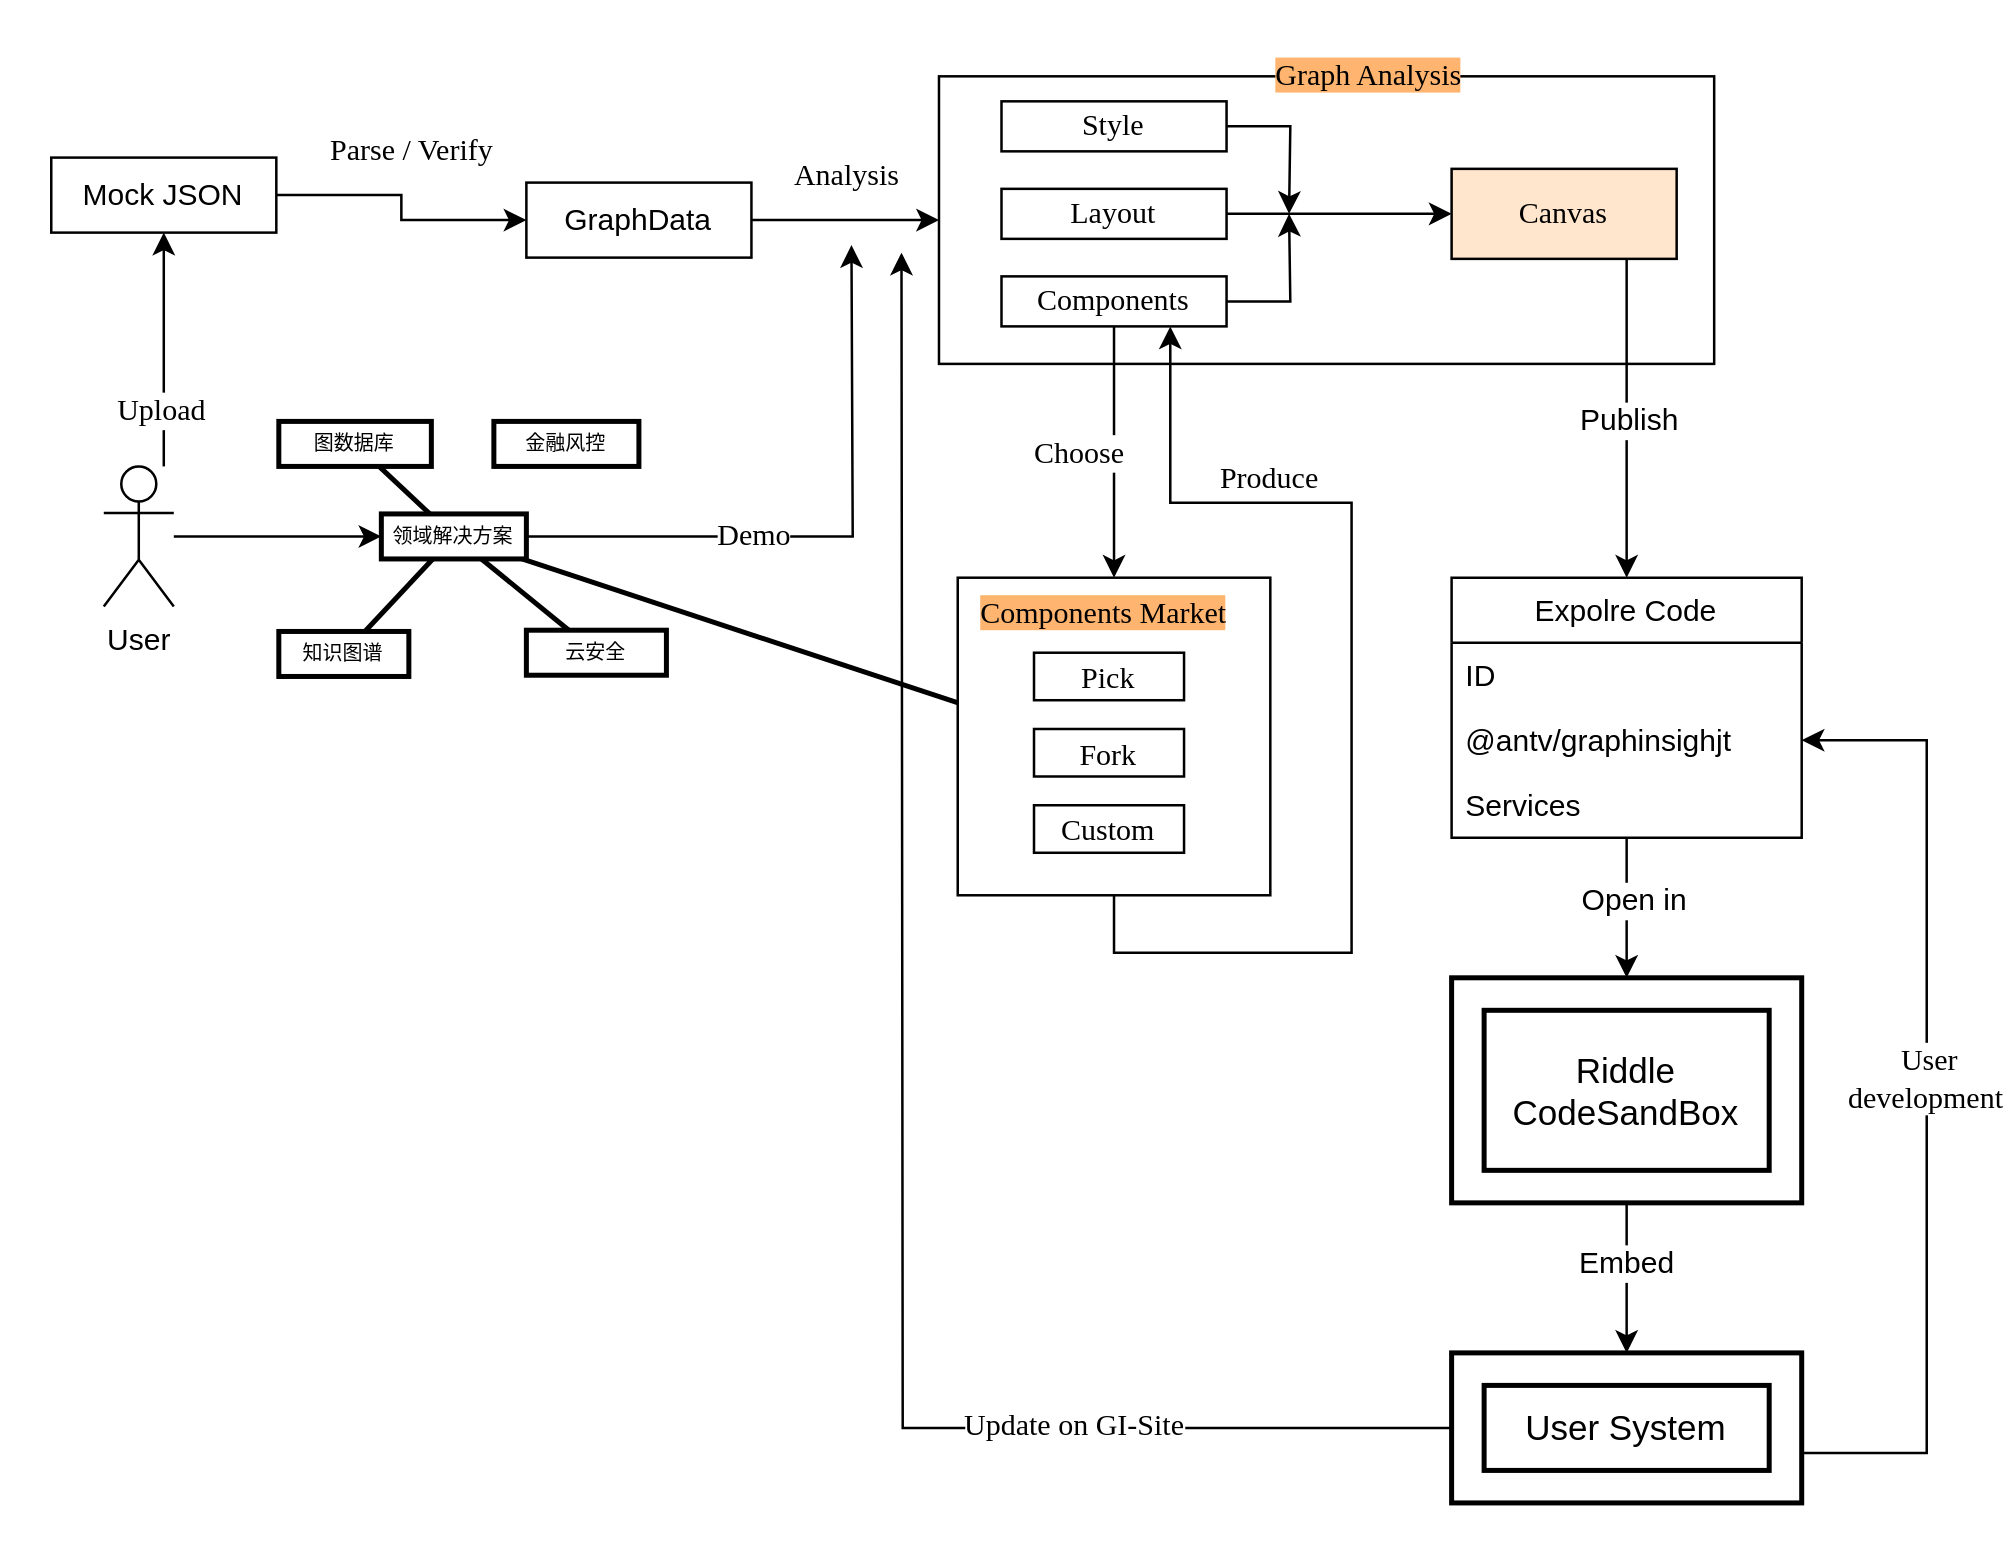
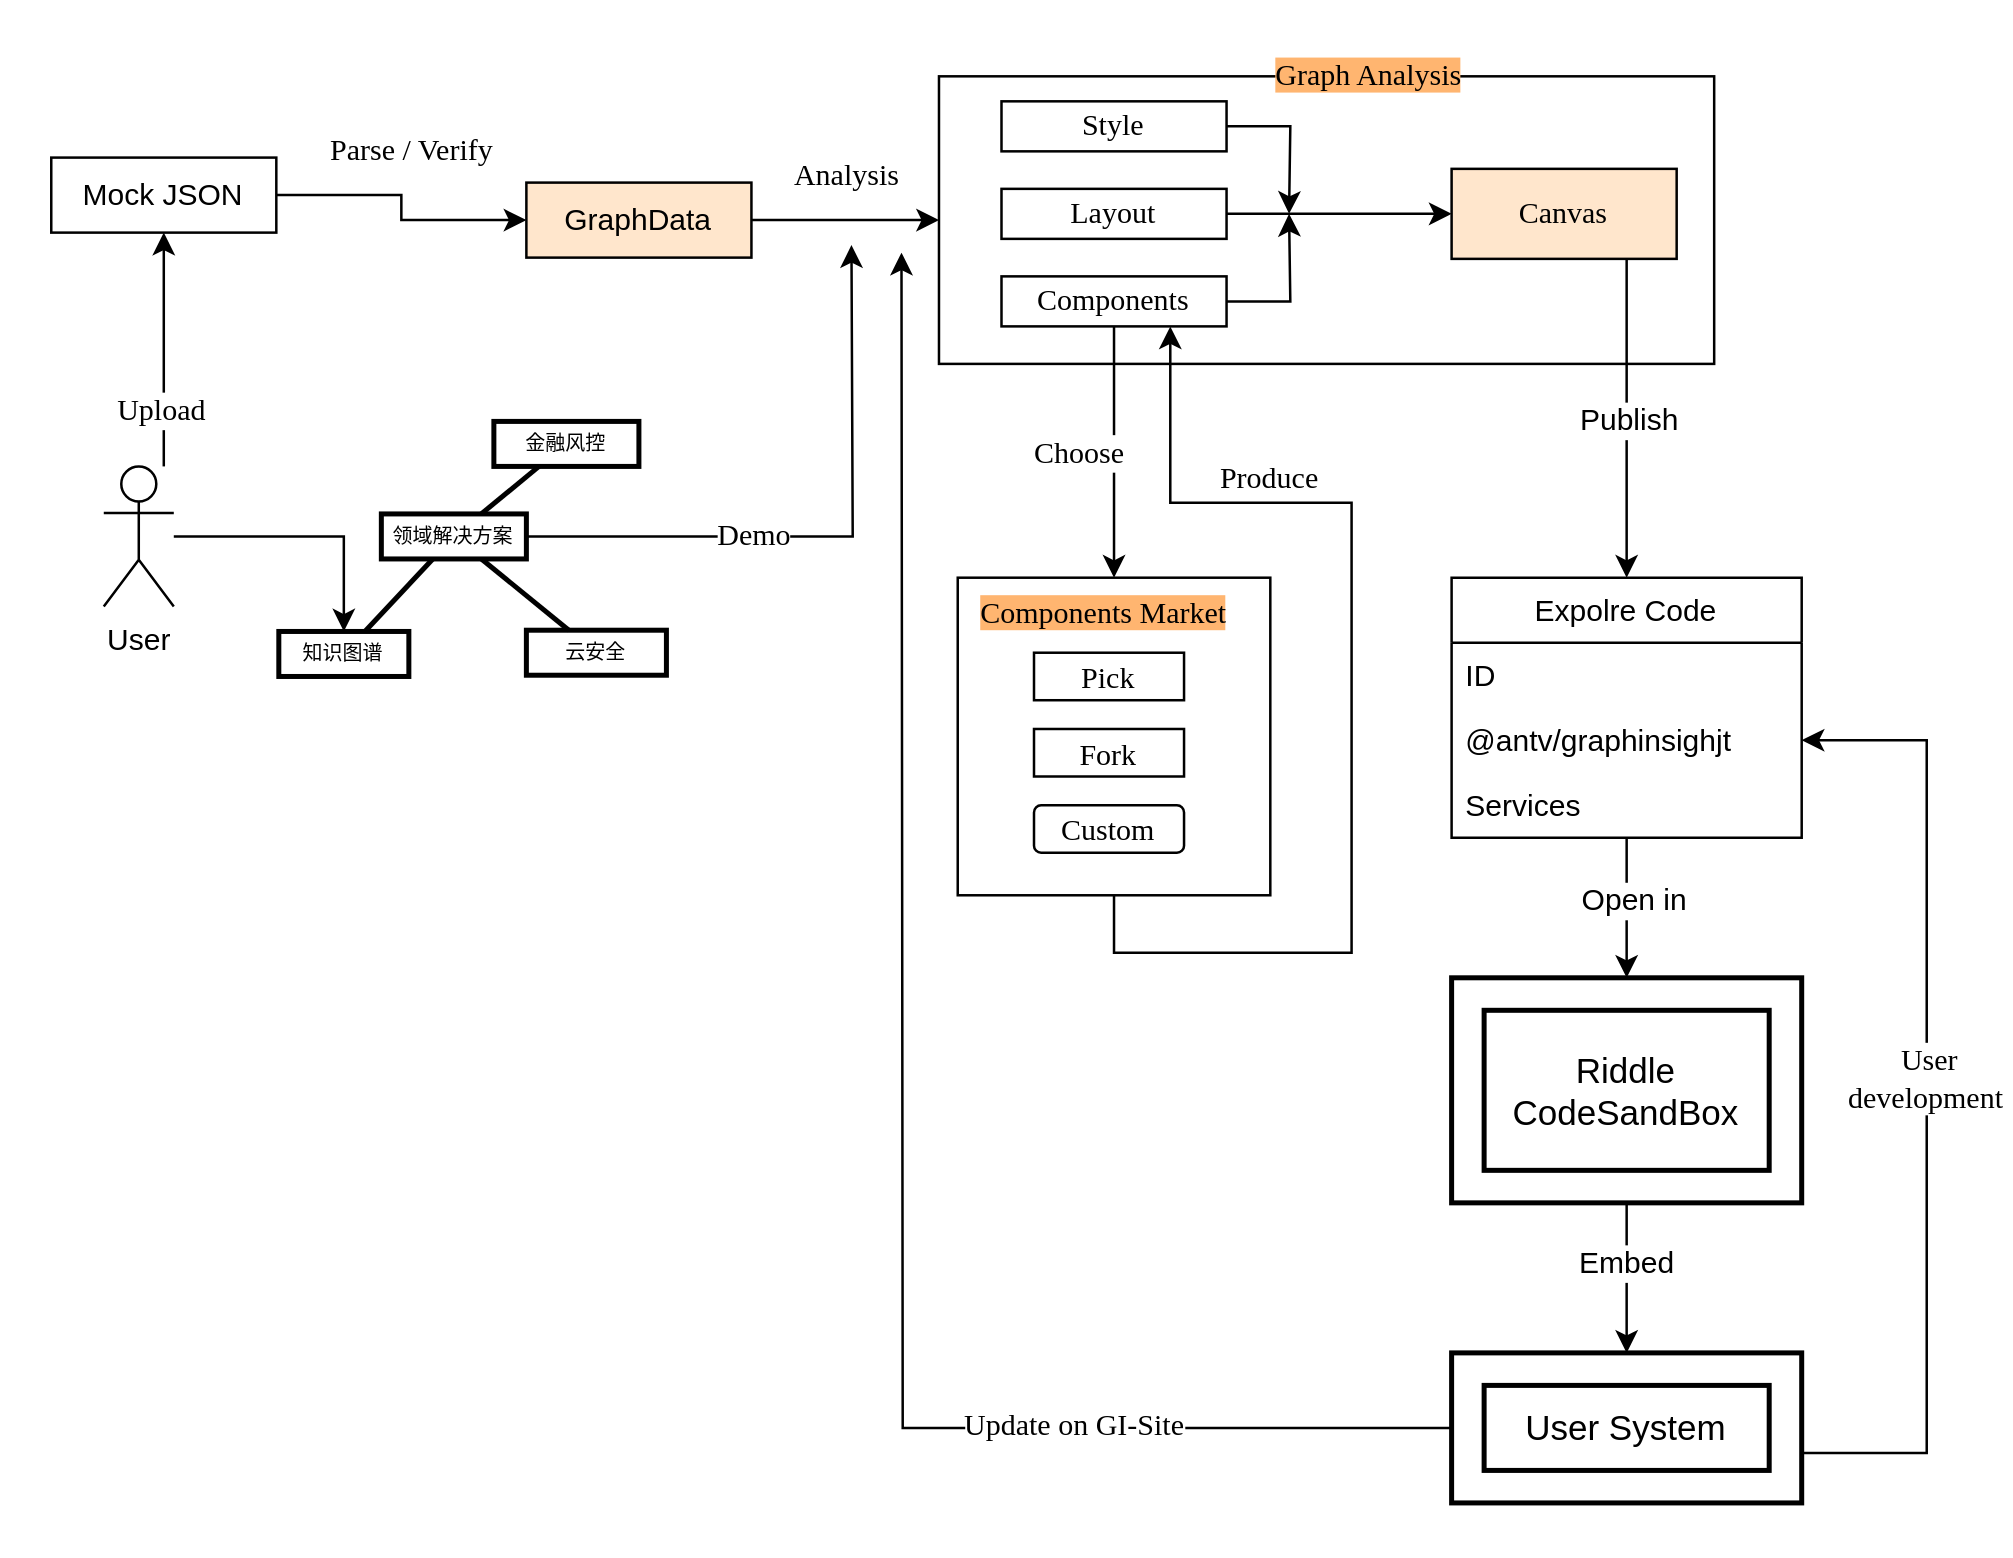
(639, 220) -> (639, 220)
(355, 444) -> none
(404, 490) -> none
(353, 536) -> (344, 574)
(709, 621) -> (510, 490)
(1109, 829) -> (1109, 829)
